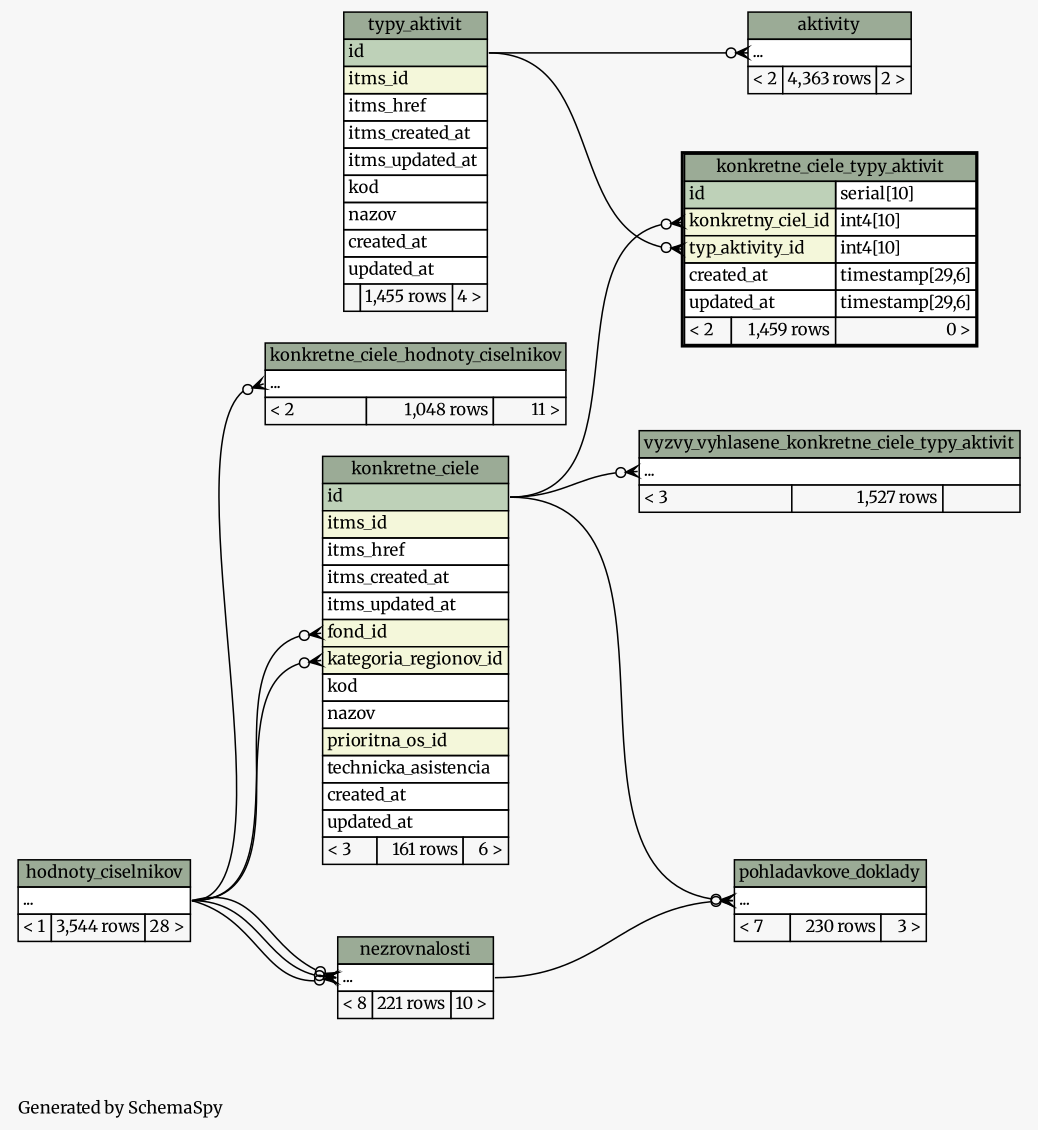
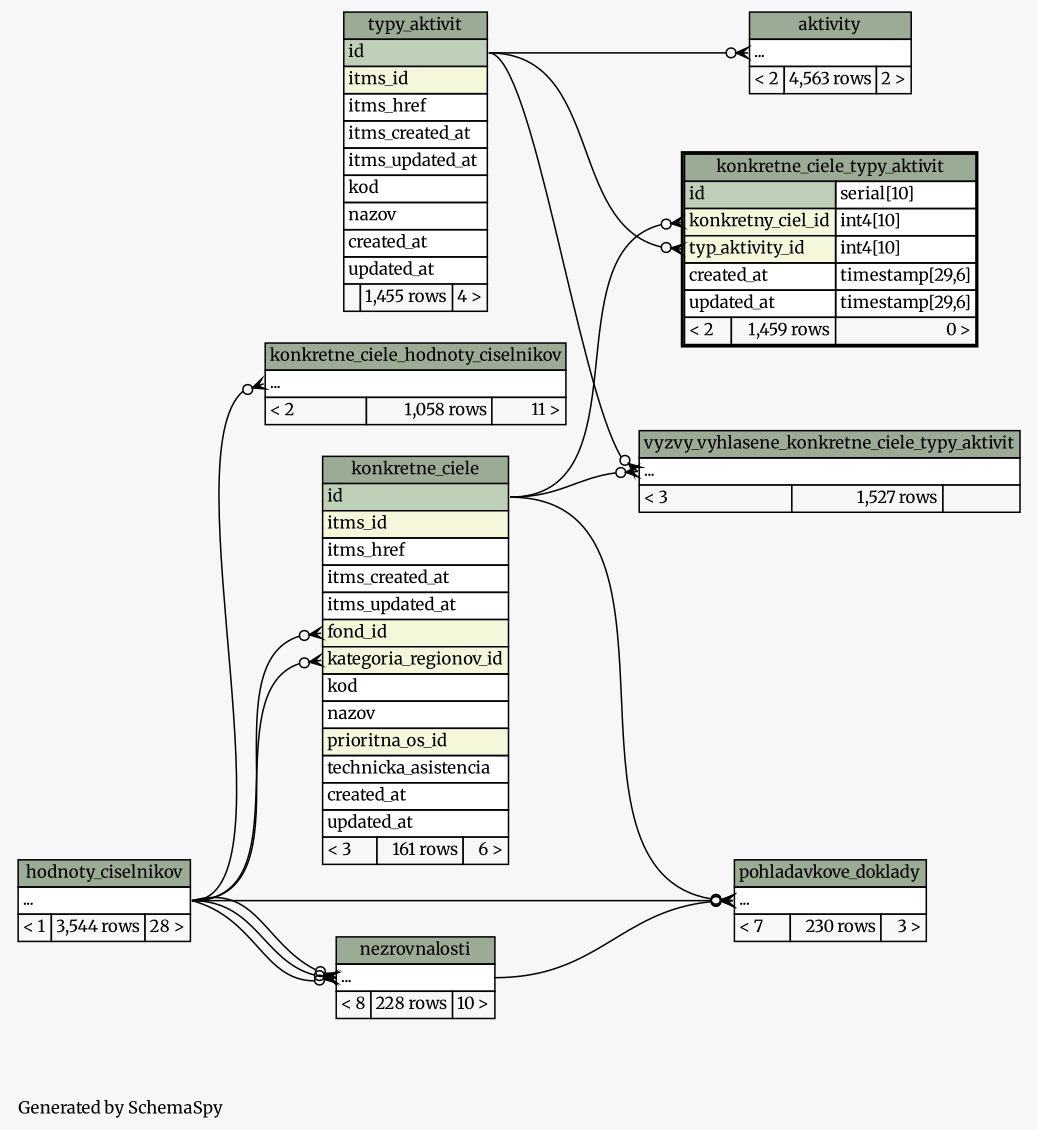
(830, 79) -> (830, 79)
none -> (561, 252)
(447, 410) -> (446, 410)
none -> (451, 901)
(412, 1004) -> (412, 1004)
